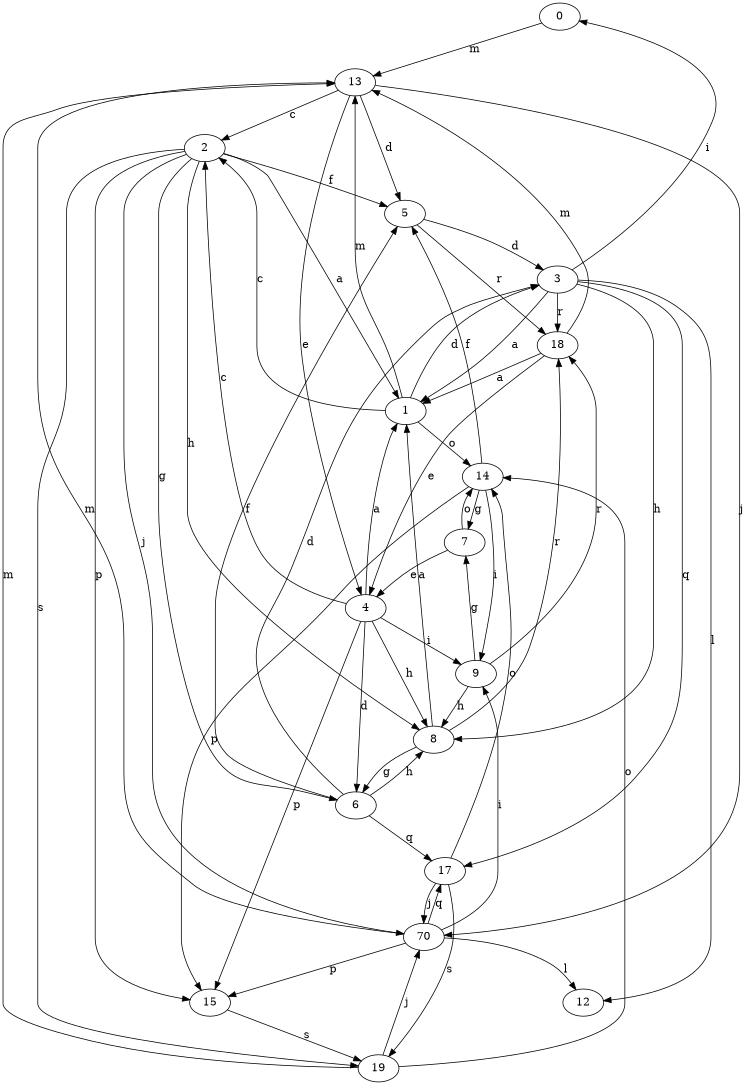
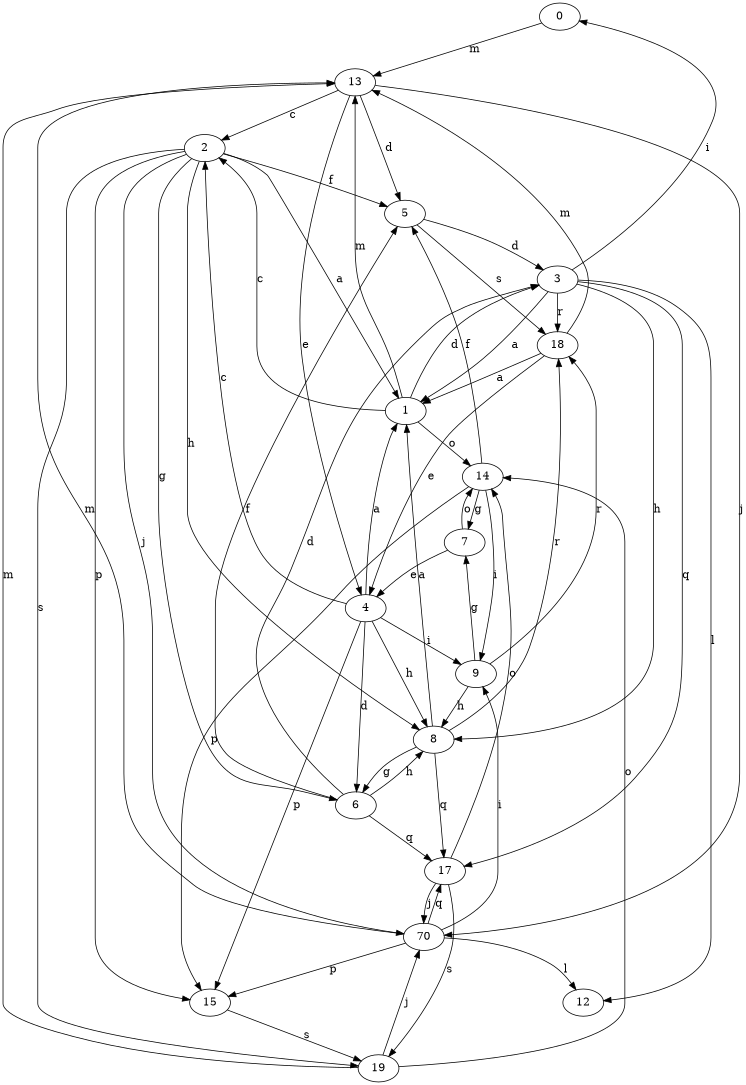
(499, 280) -> (499, 280)
none -> (439, 802)
